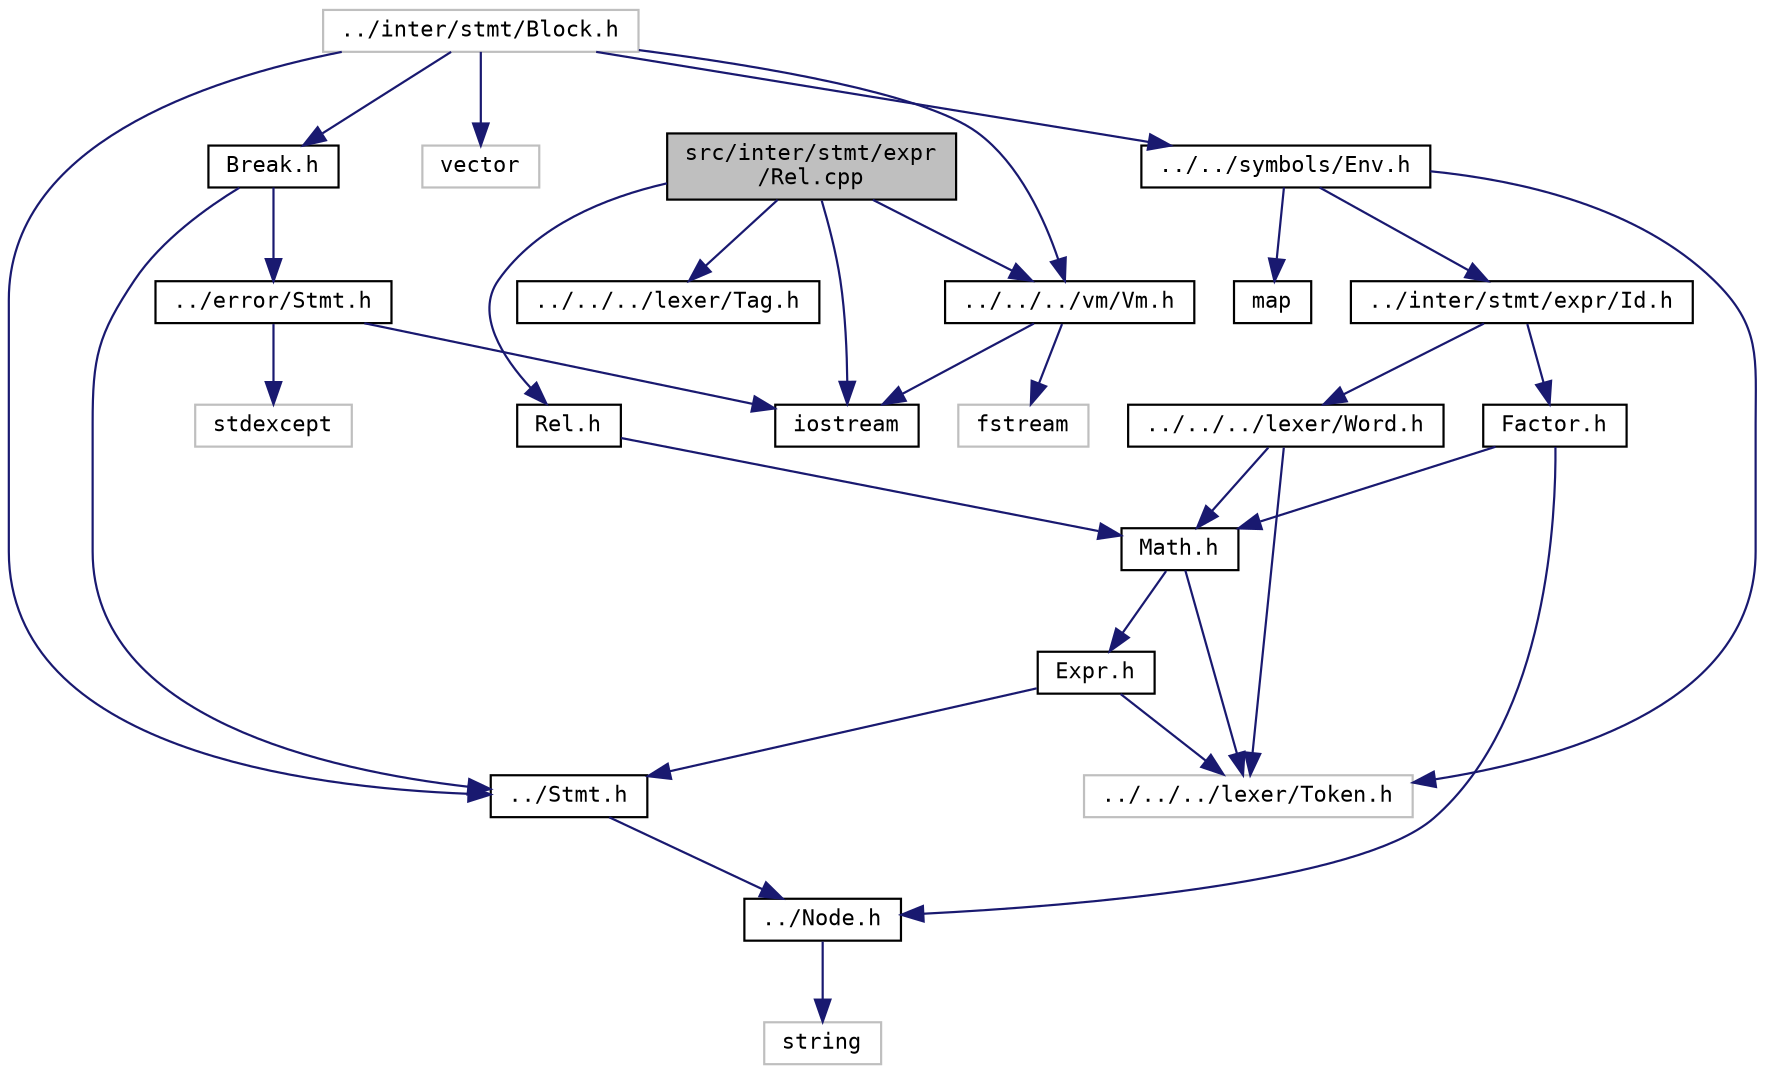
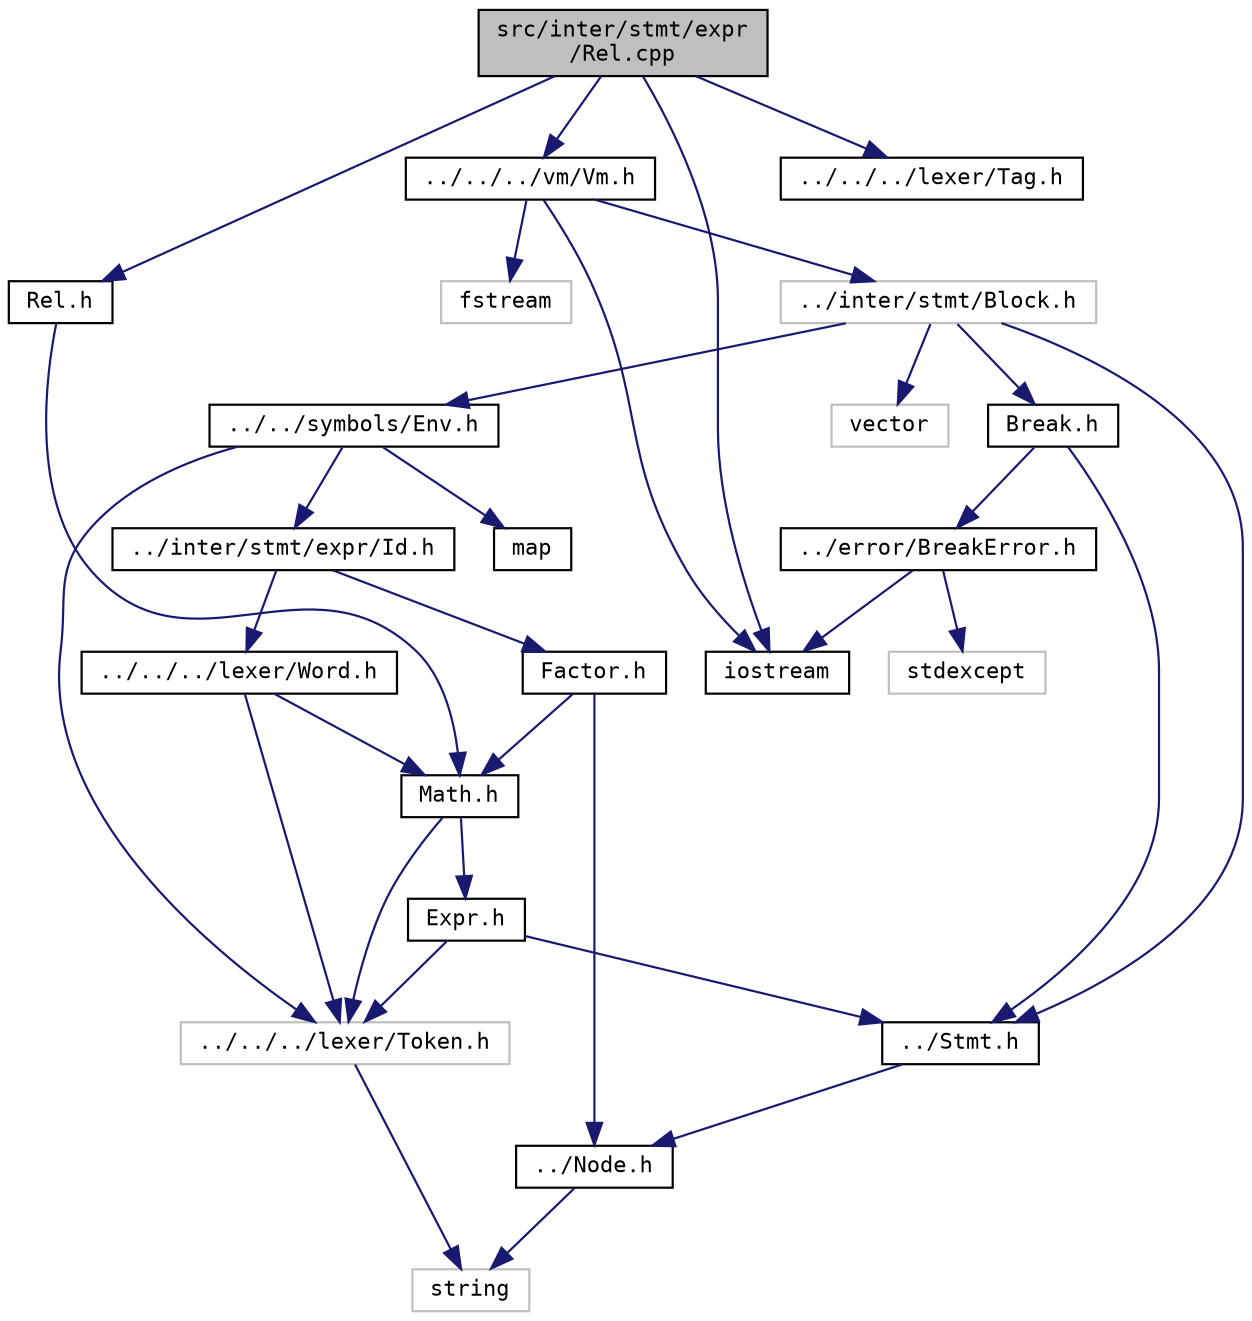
(968, 127) -> (730, 239)
(273, 302) -> (938, 549)
none -> (403, 1157)
